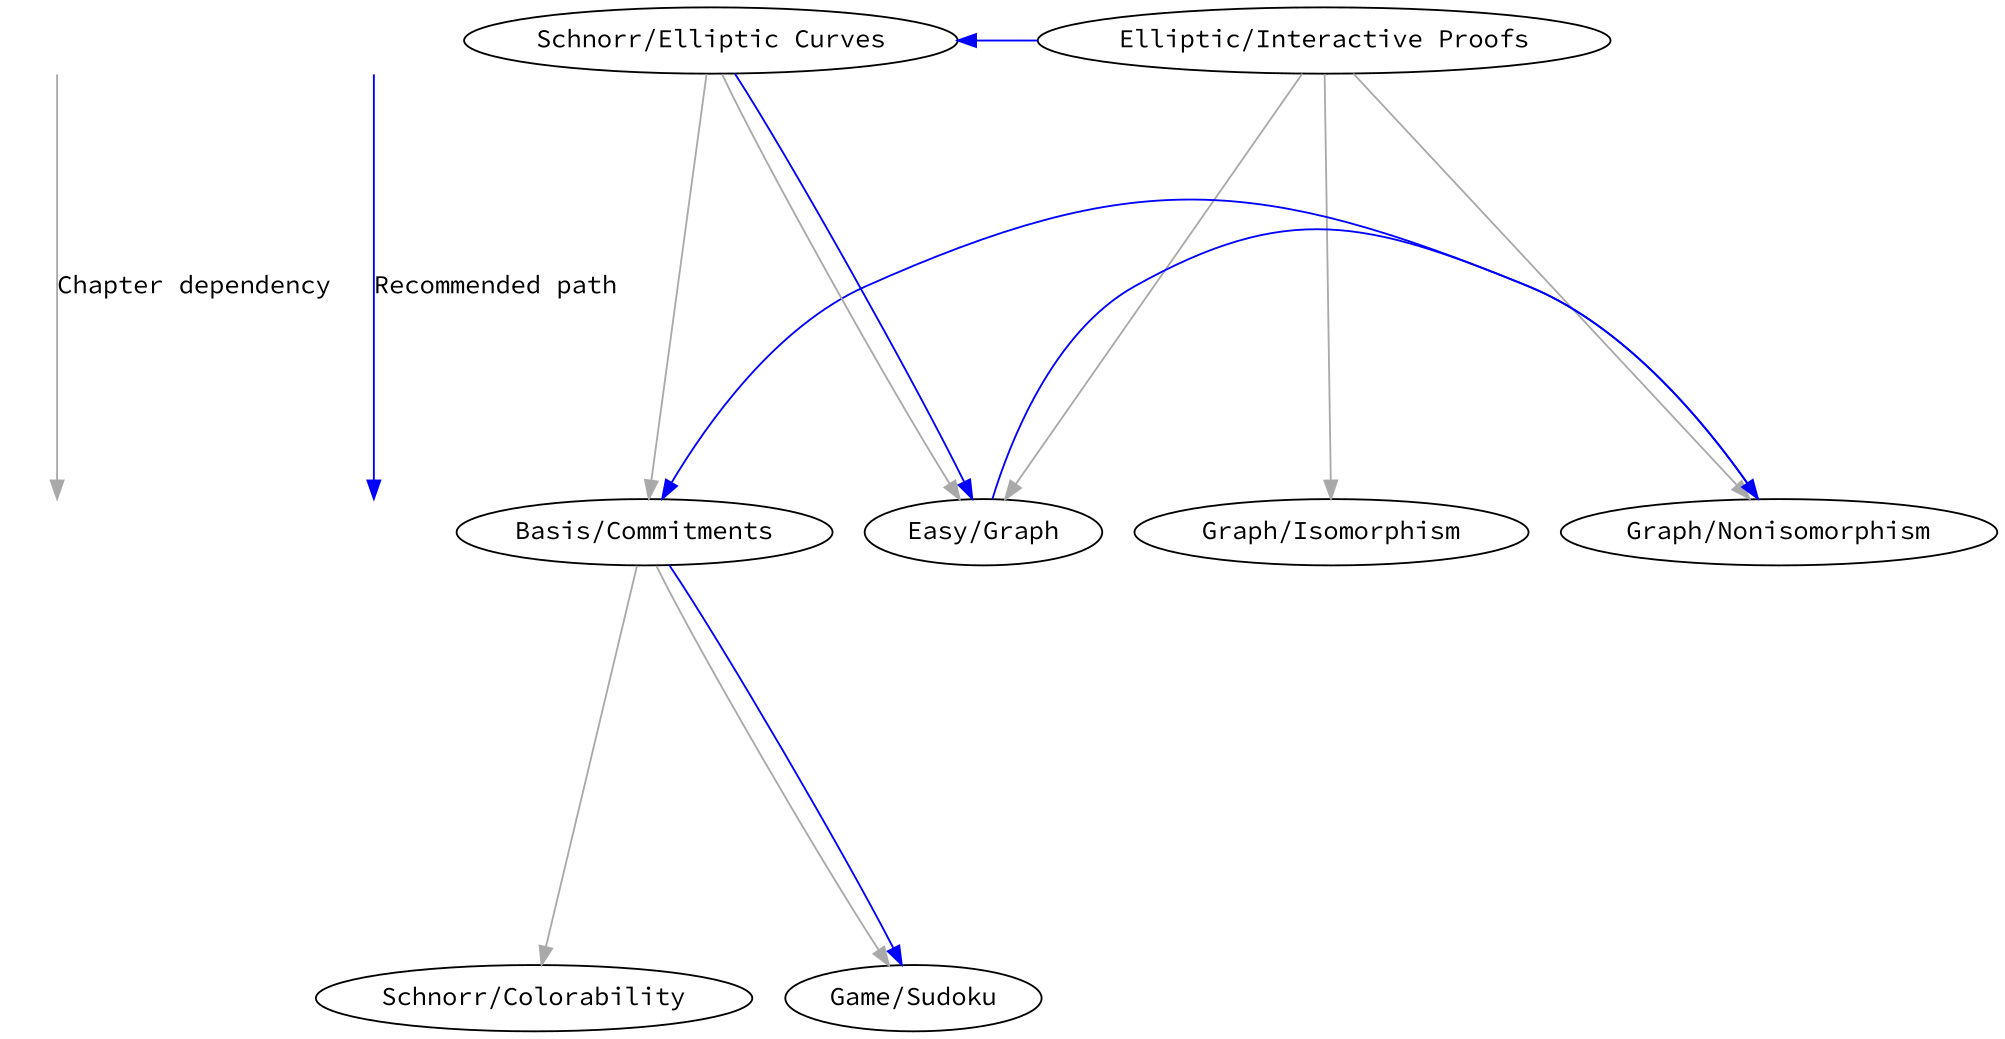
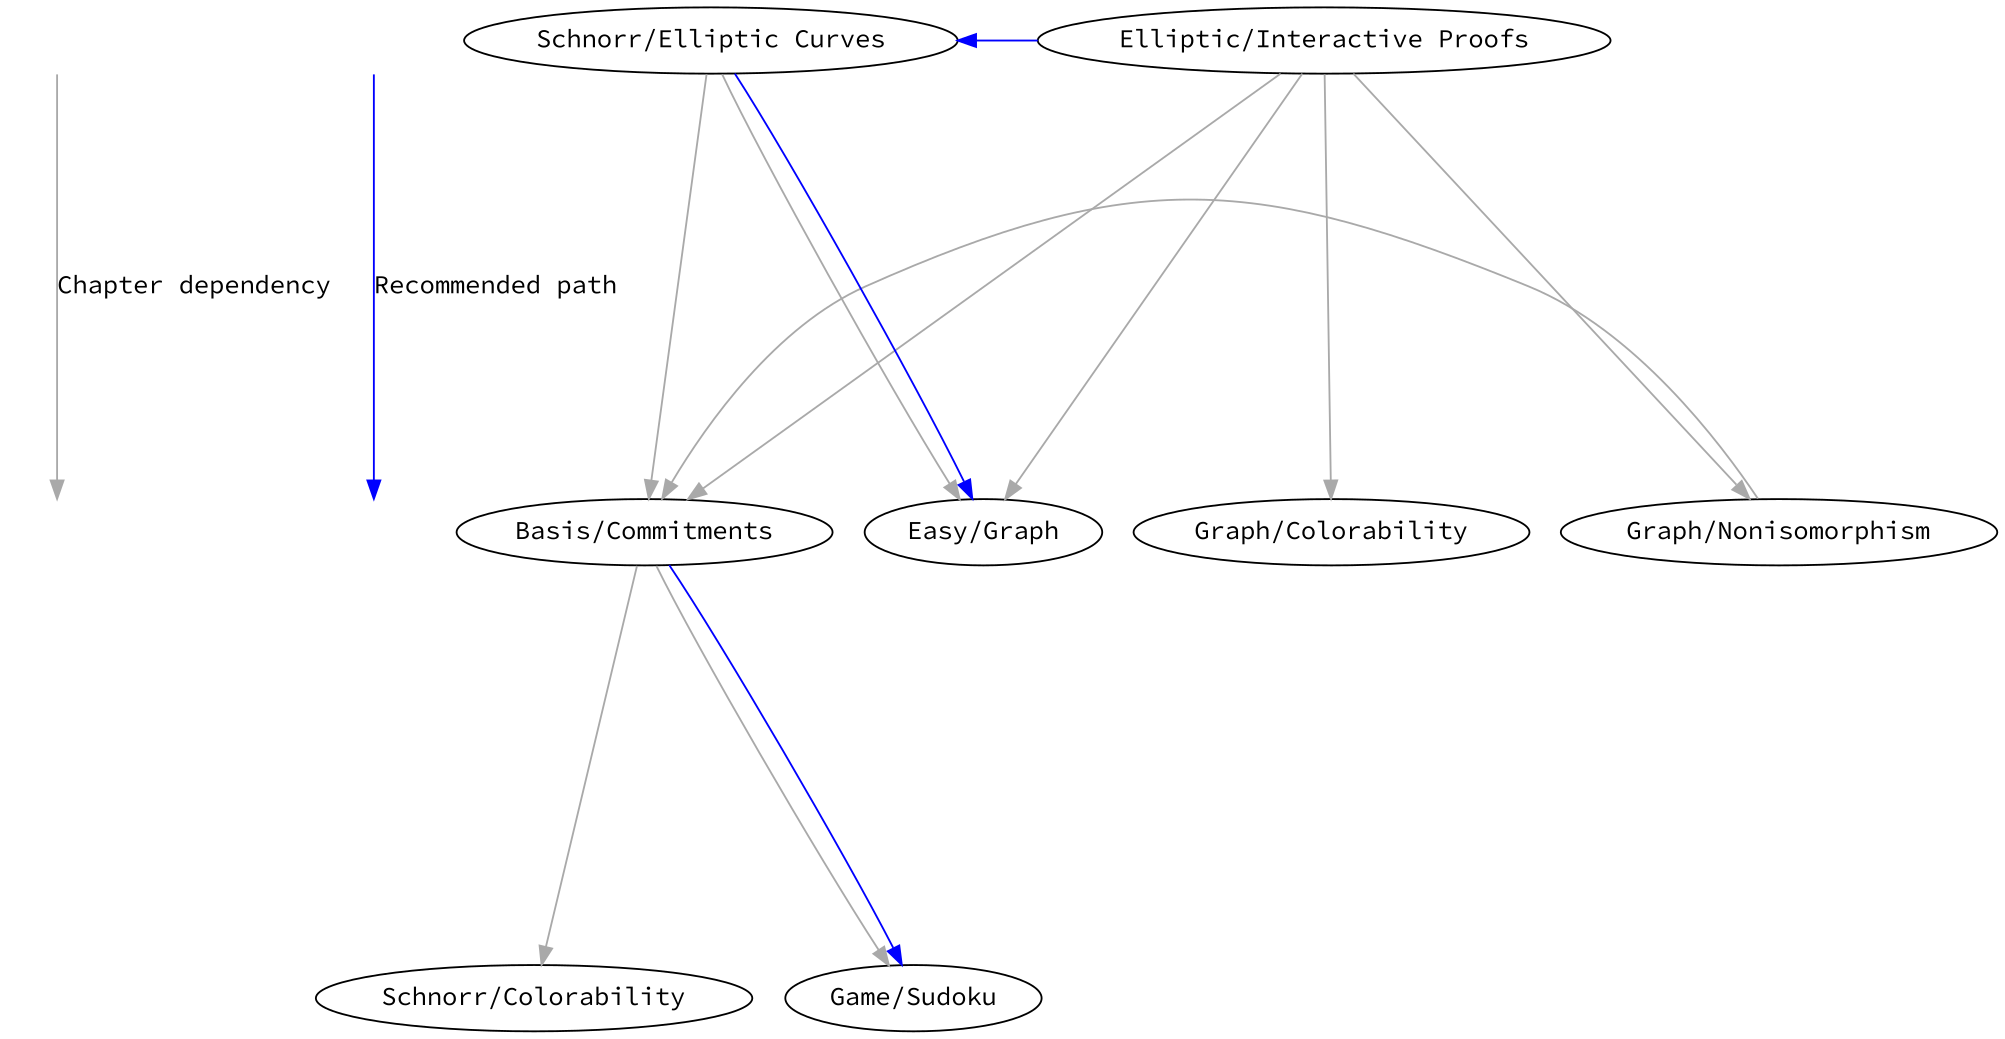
(1247, 204) -> (1247, 204)
(1300, 231) -> none
none -> (992, 281)
(1332, 532) -> (1332, 532)
